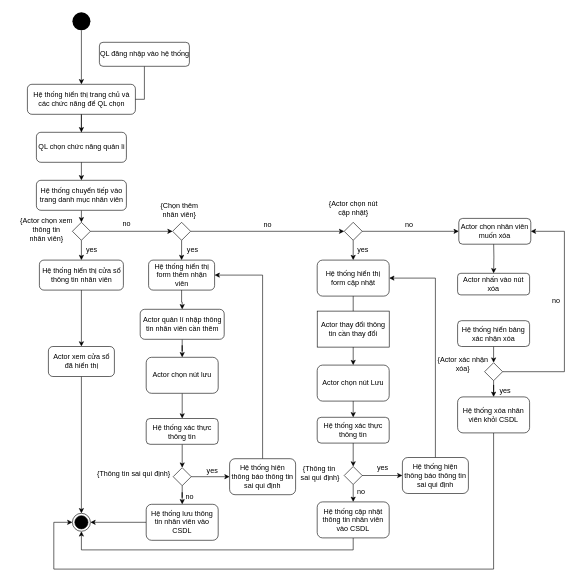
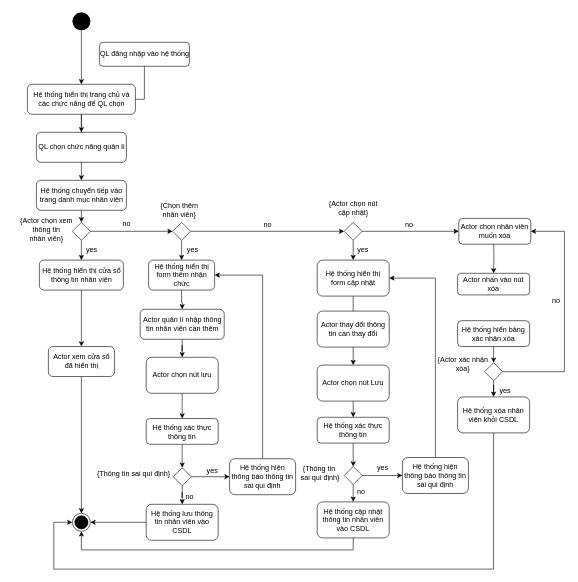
(182, 275) -> (182, 275)
(353, 329) -> (353, 329)
